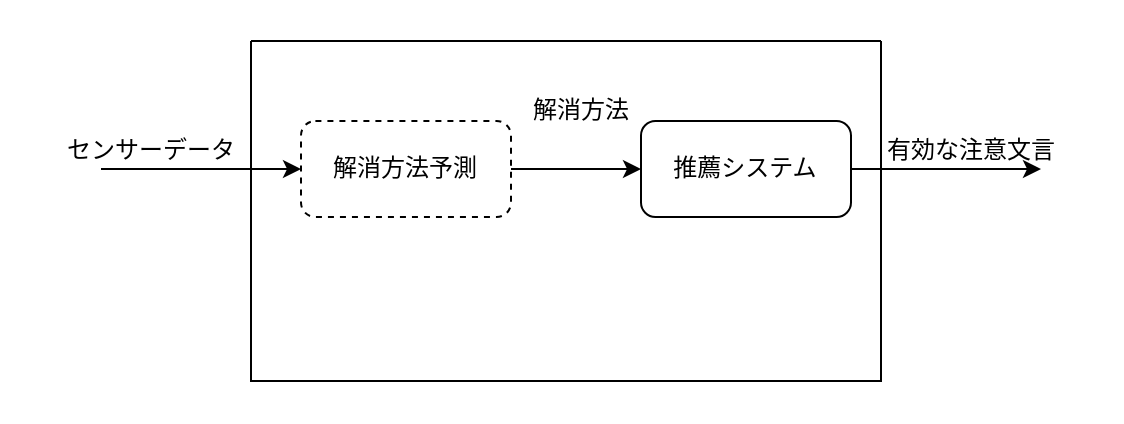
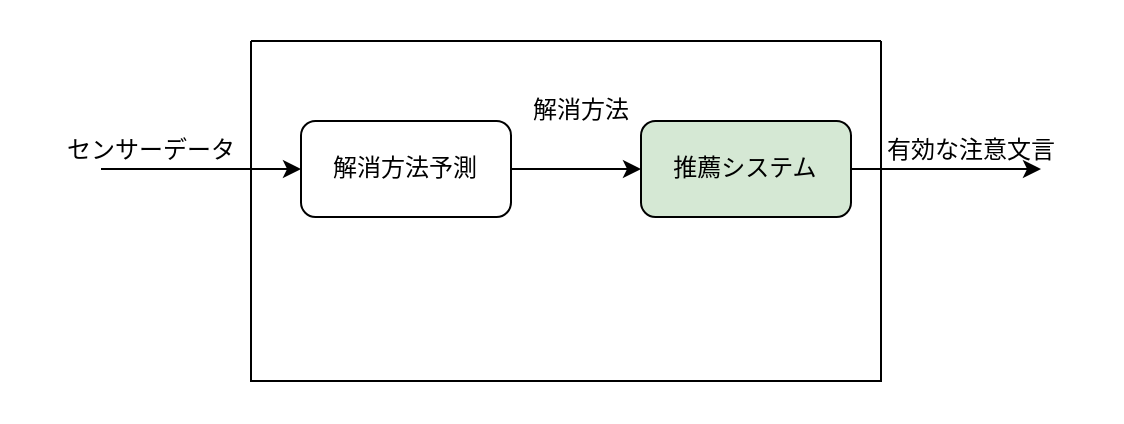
(406, 169) -> (406, 169)
(746, 169) -> (746, 169)
